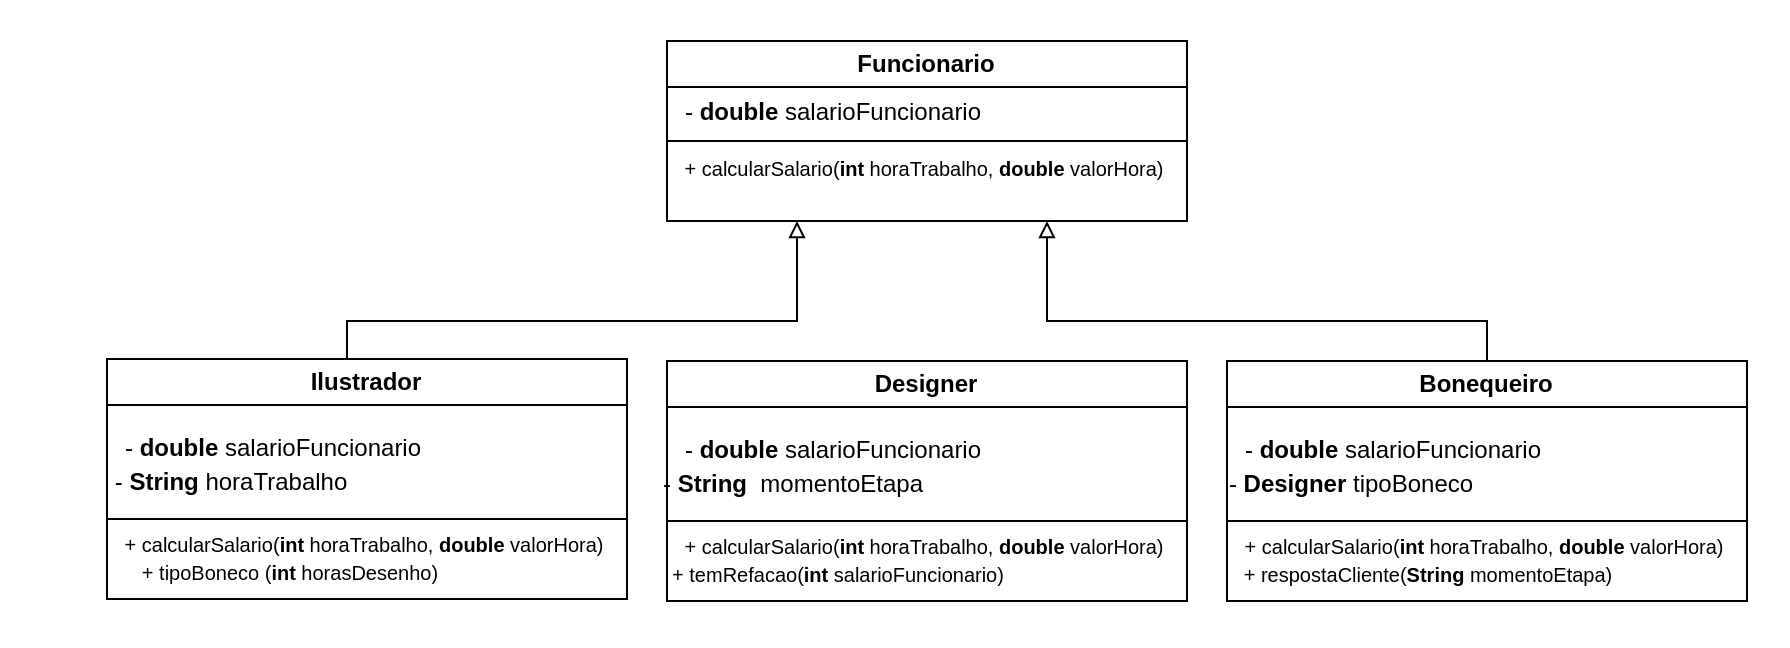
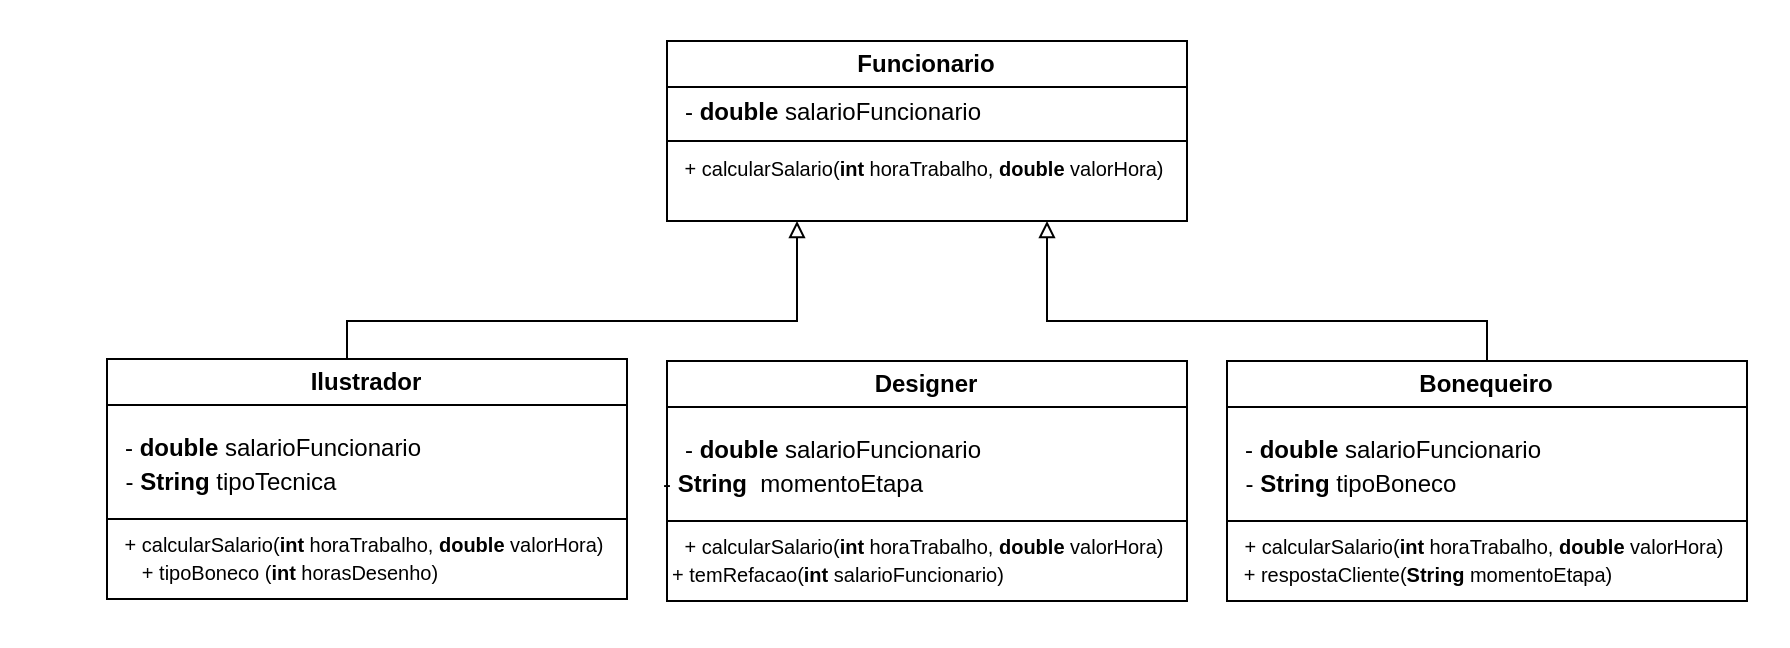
(232, 483) -> (232, 483)
(1352, 485) -> (1352, 485)
